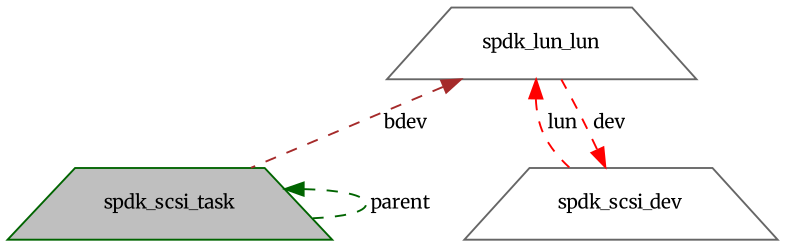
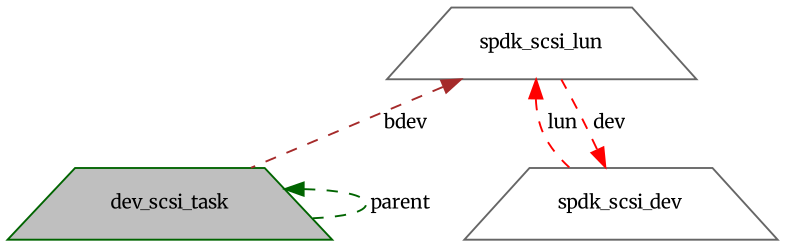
(542, 43) -> (542, 43)
(170, 204) -> (170, 204)
